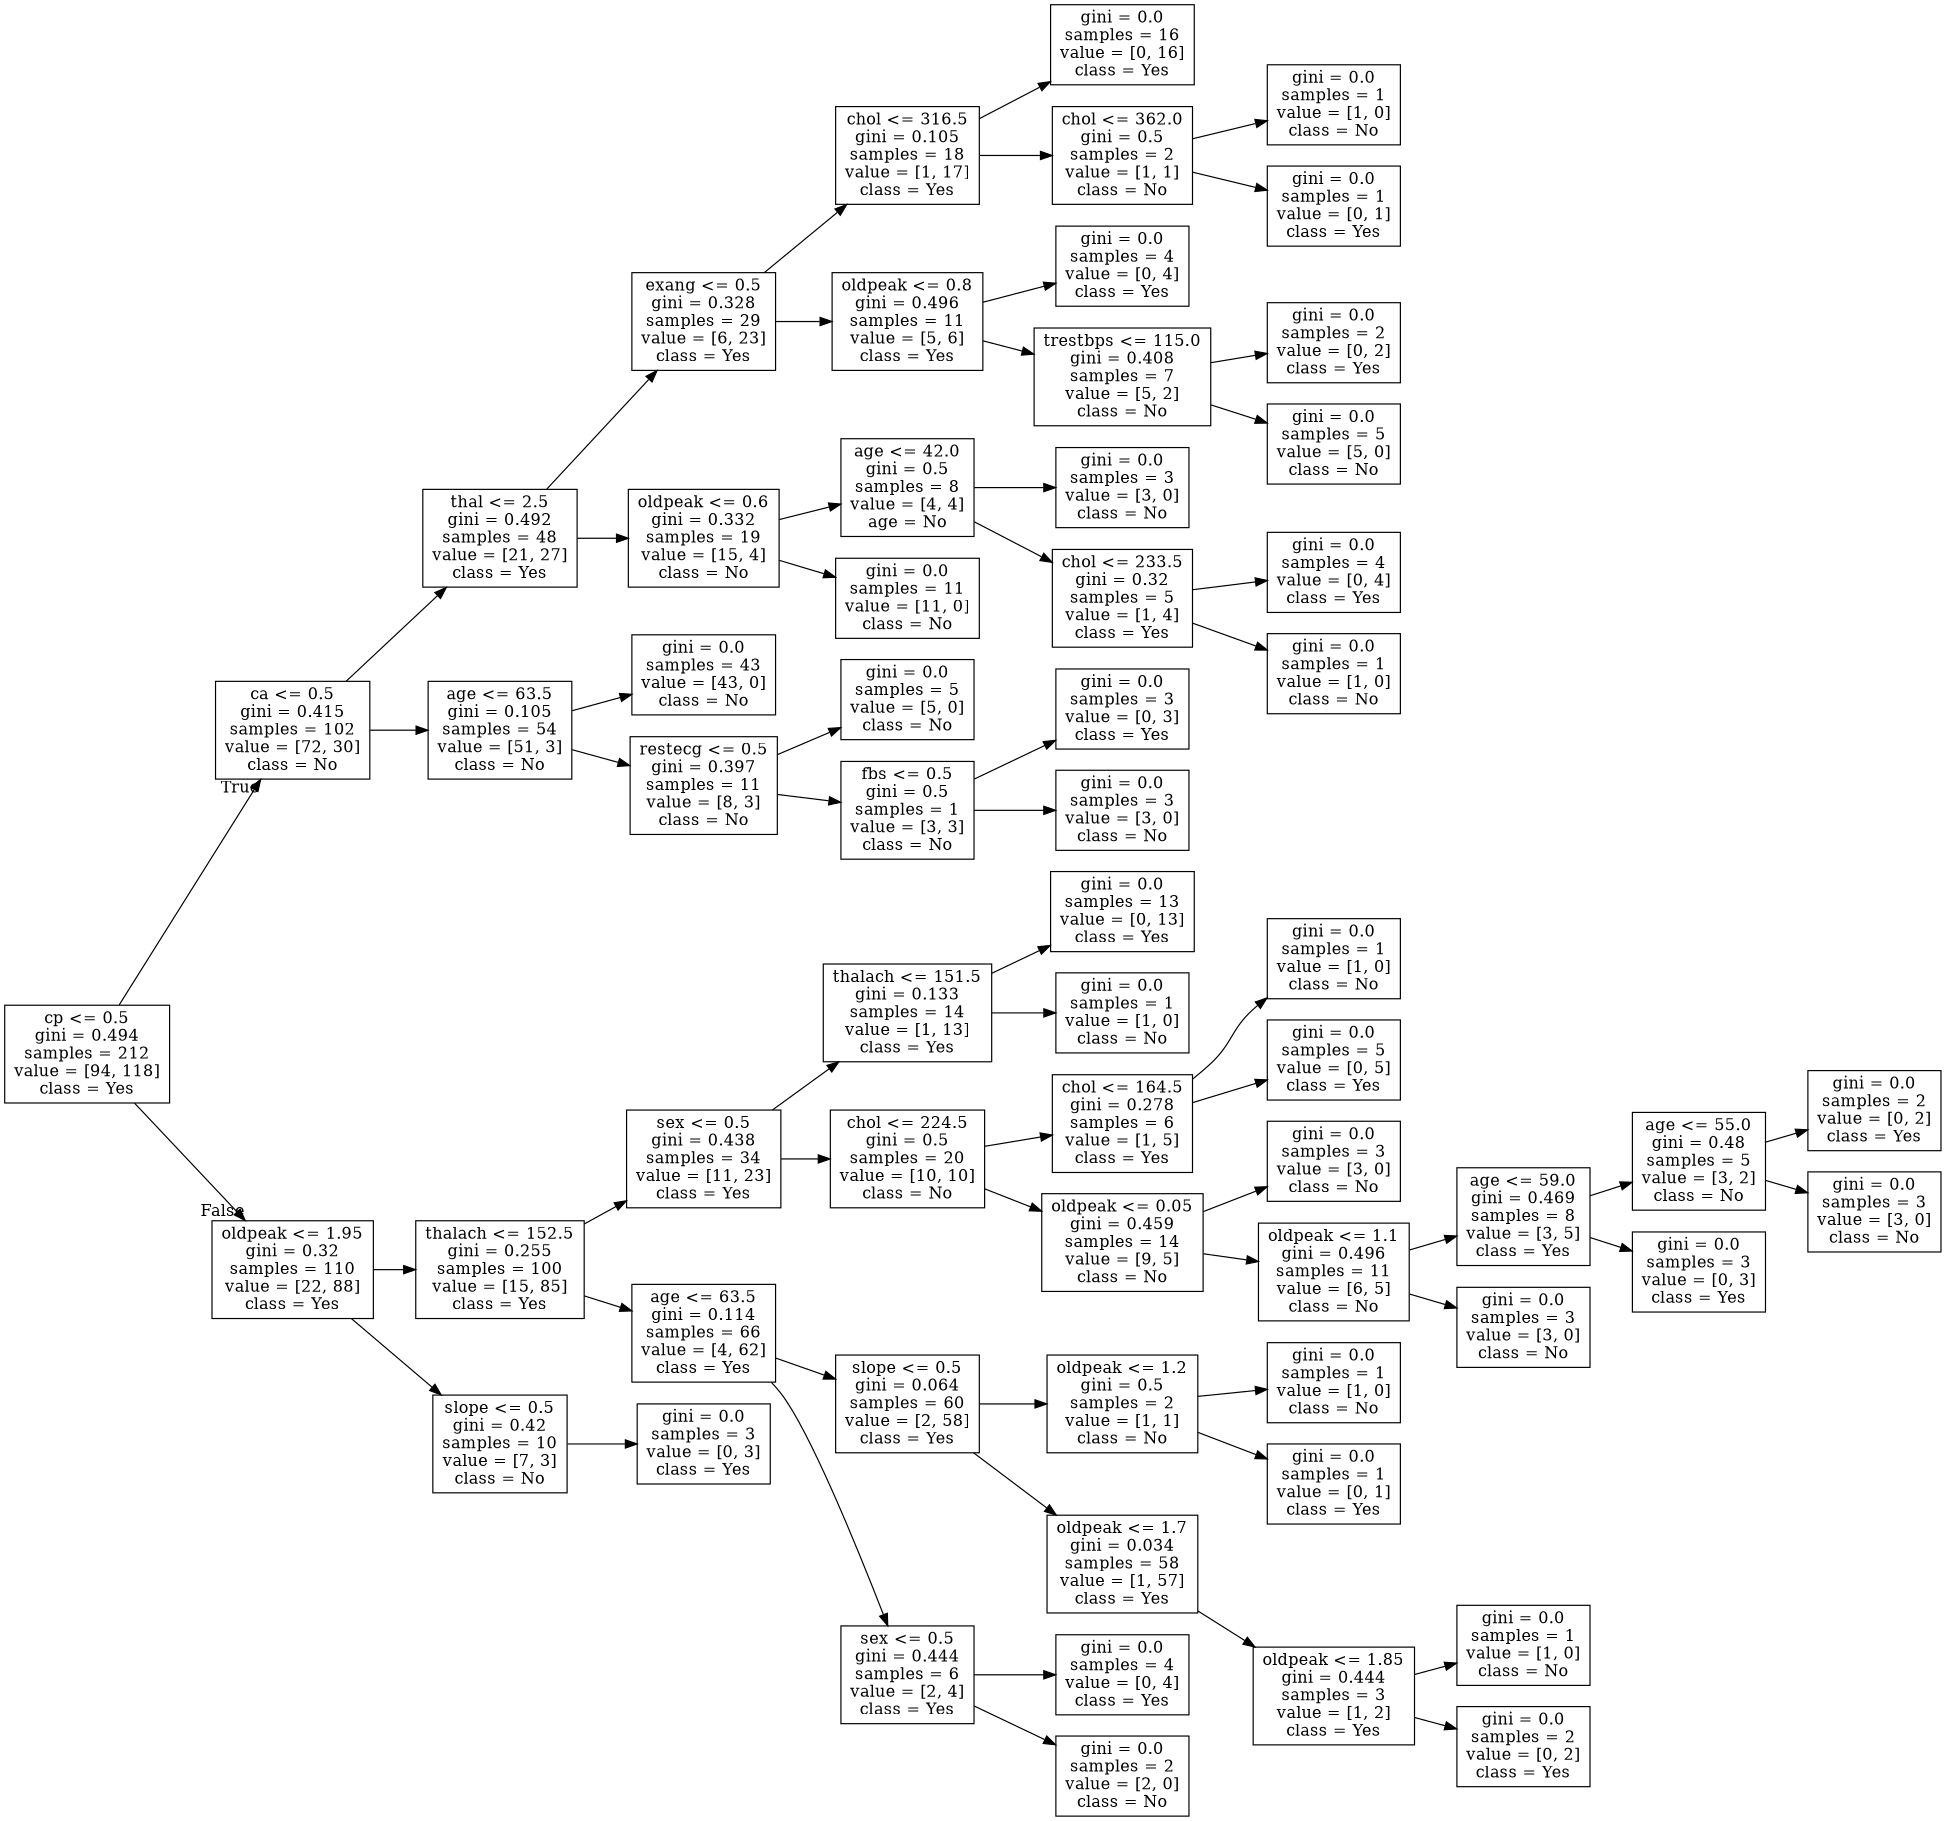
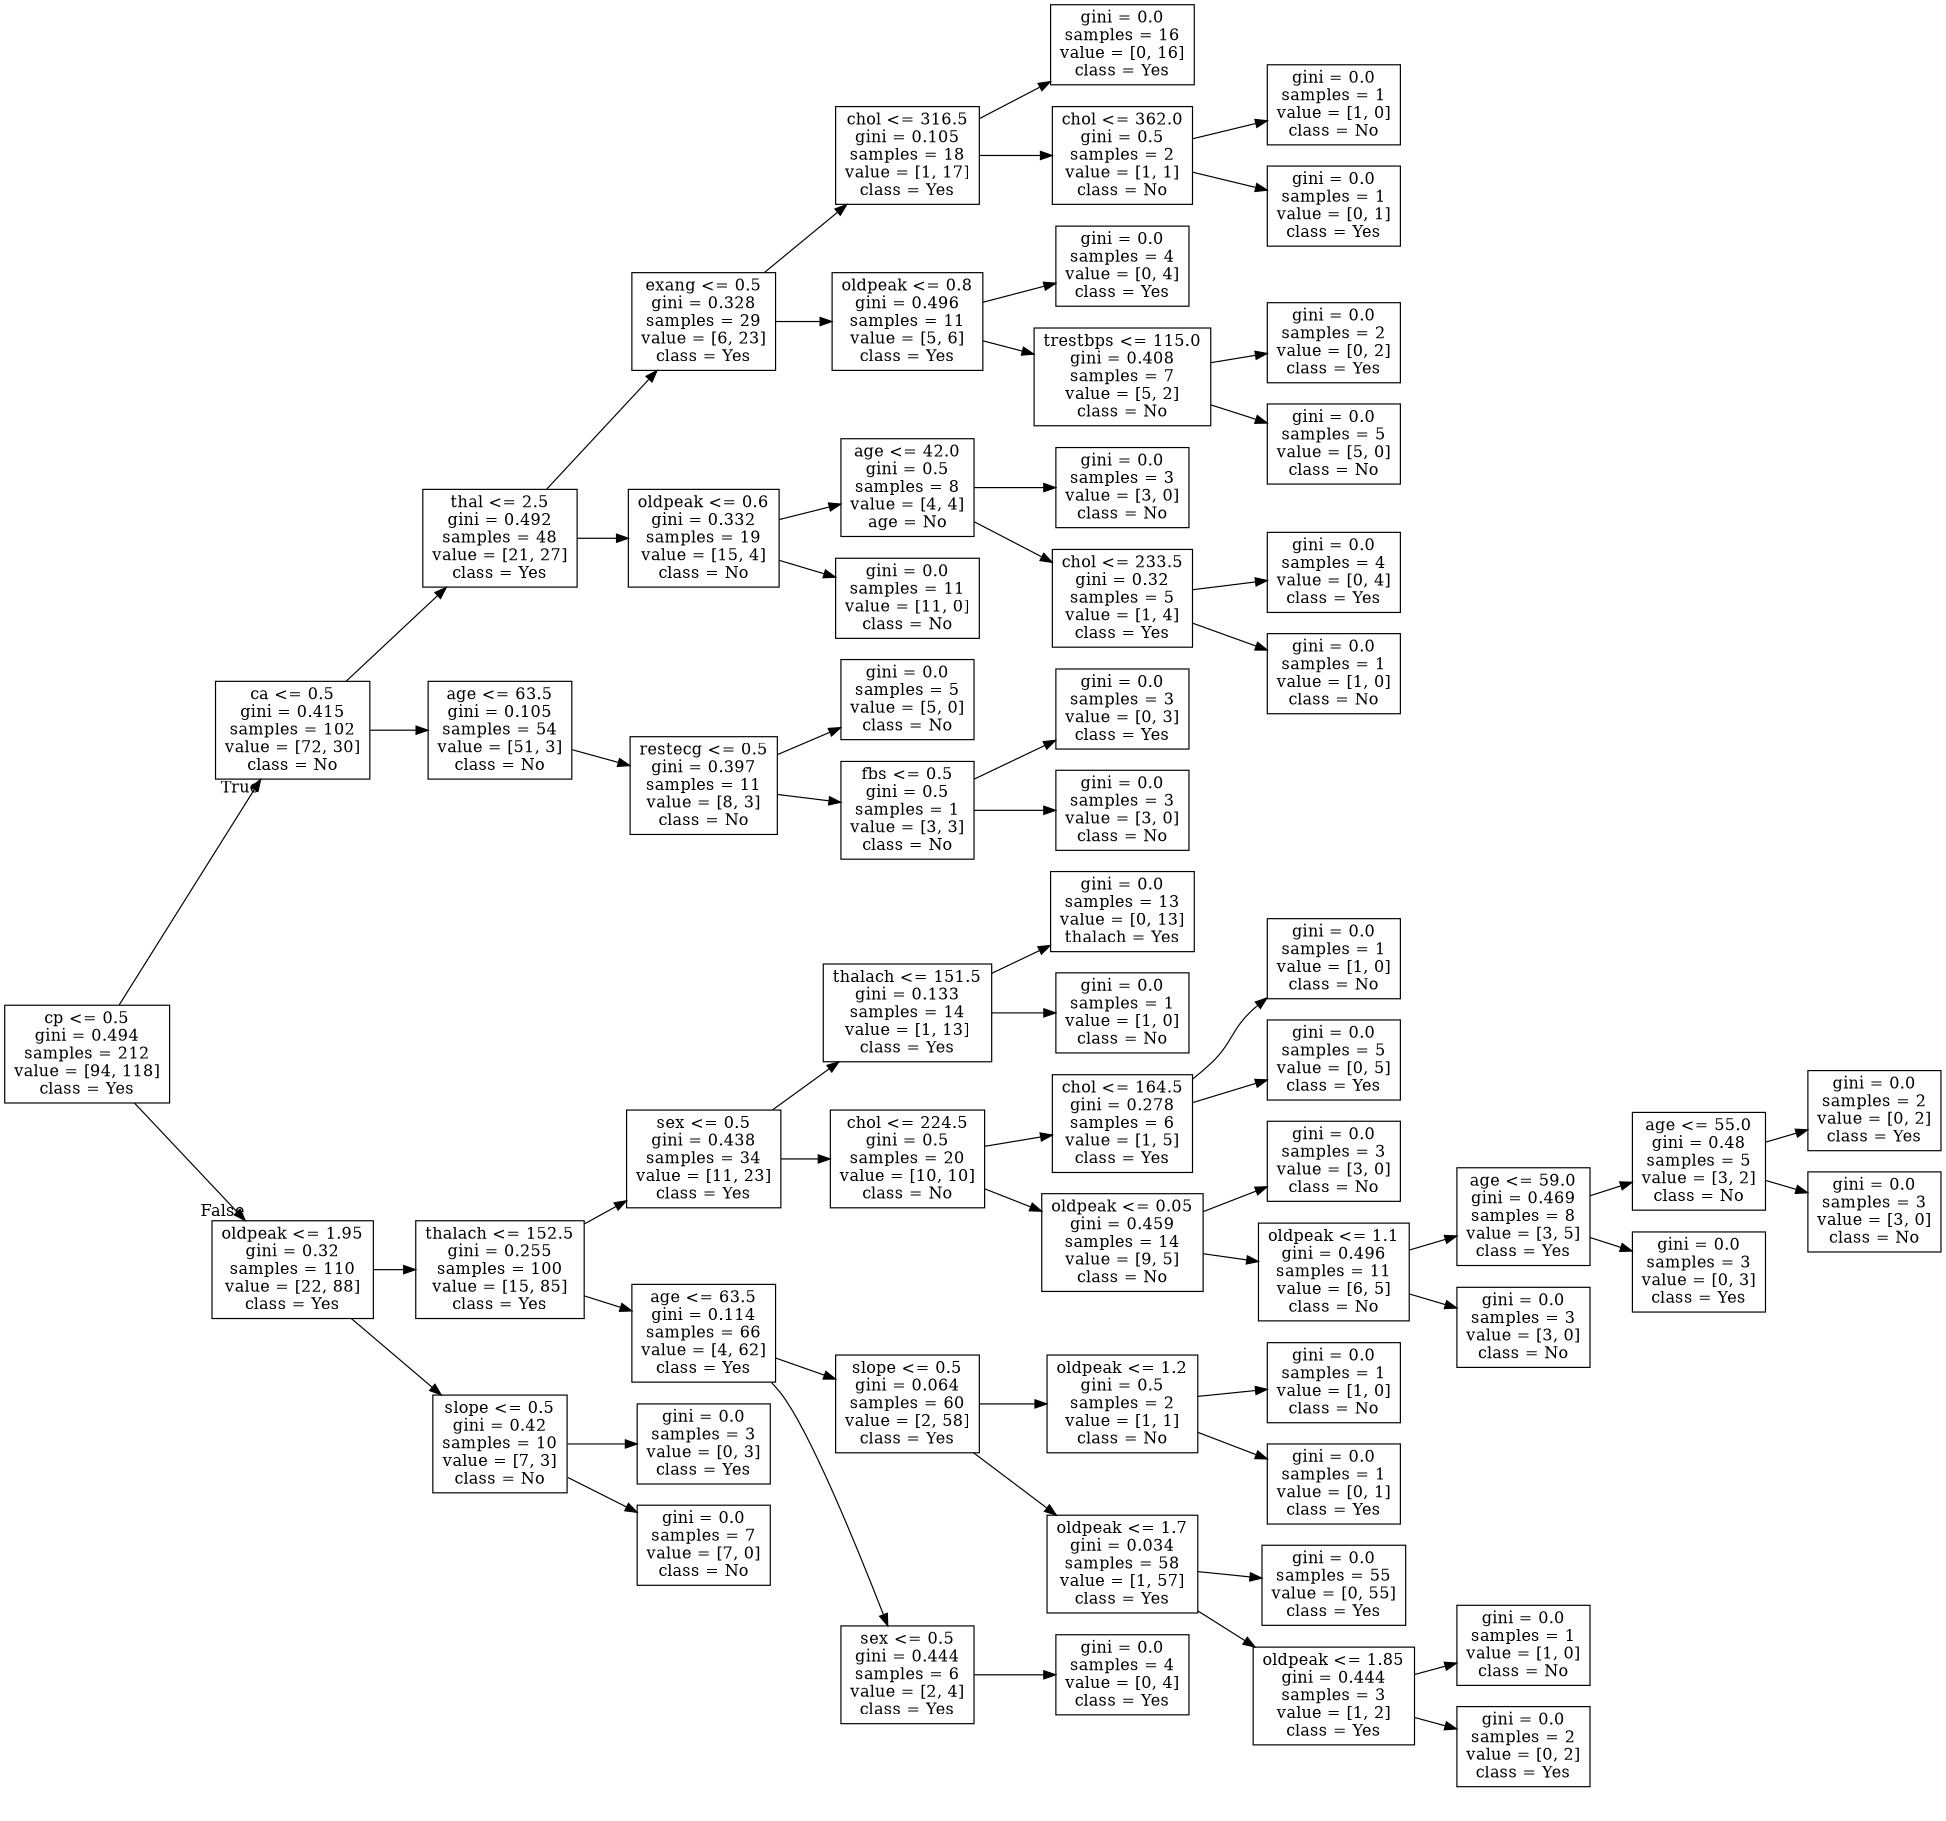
(704, 675) -> none
(1122, 912) -> (1122, 912)
none -> (704, 1545)
none -> (1334, 1585)
(1122, 1776) -> none
